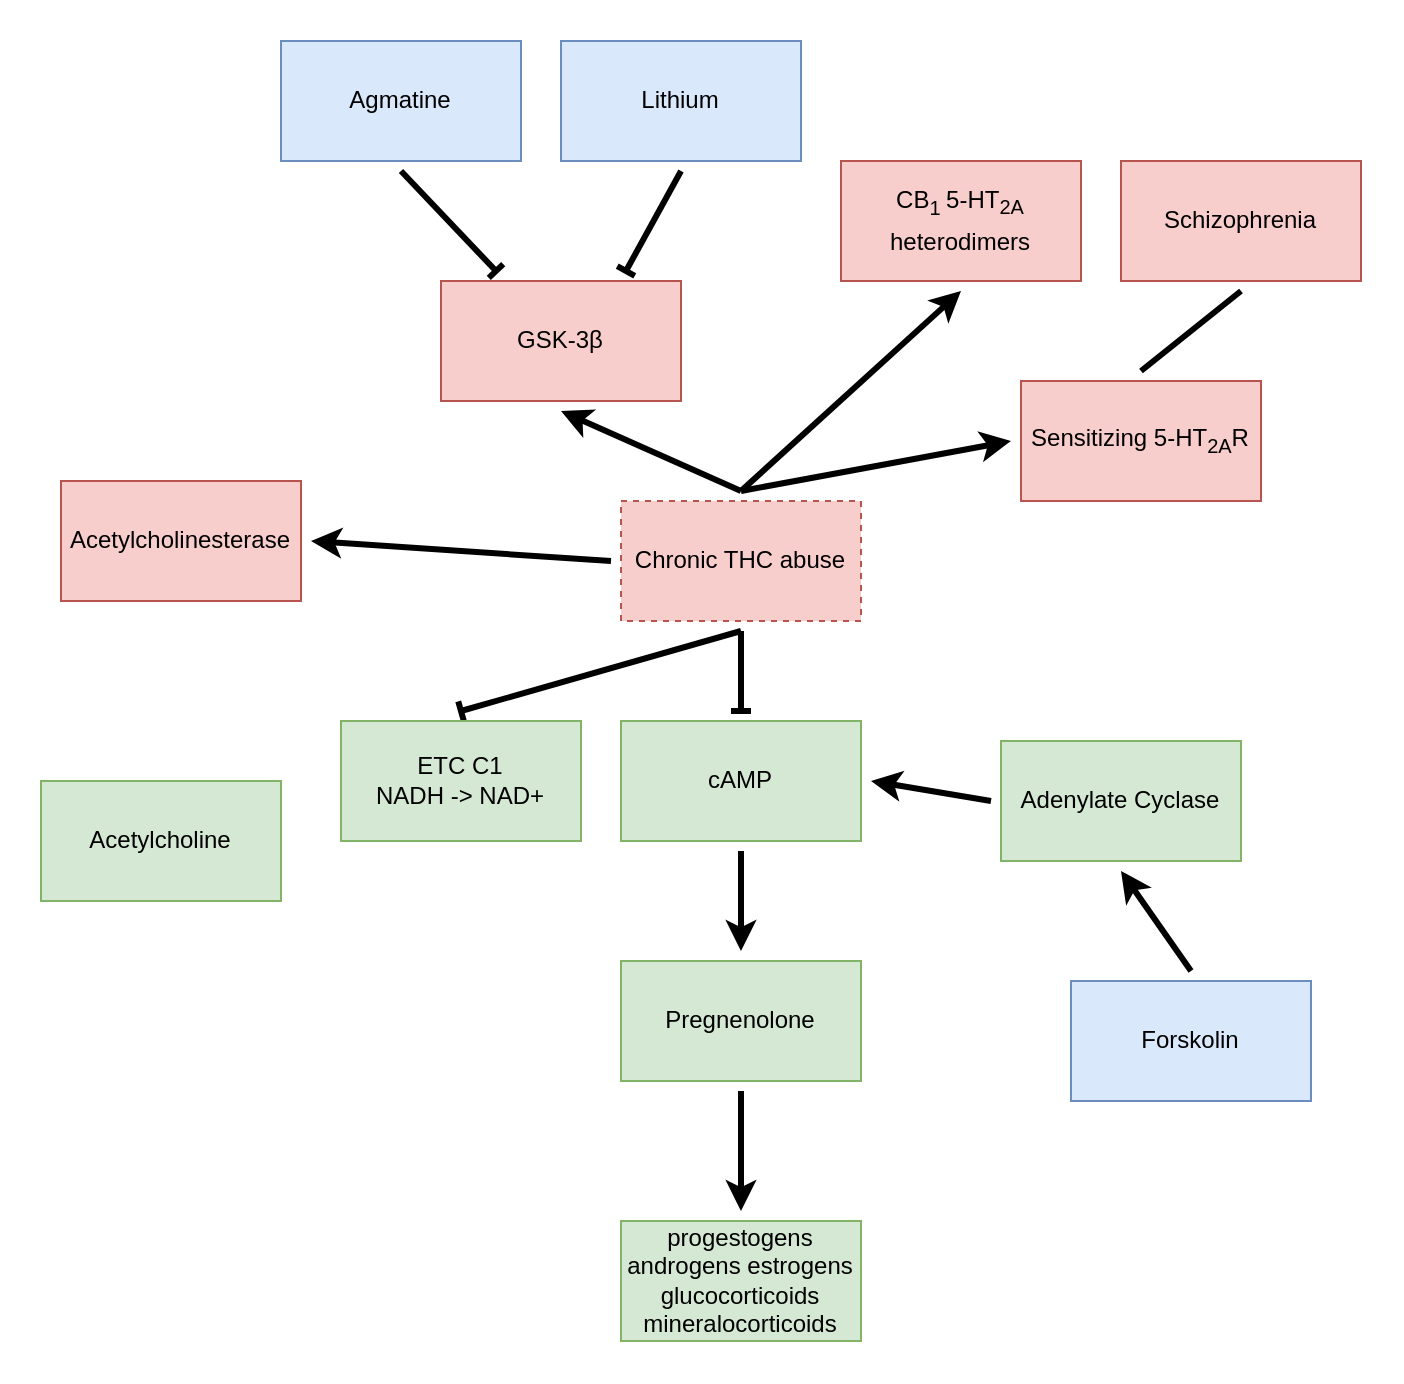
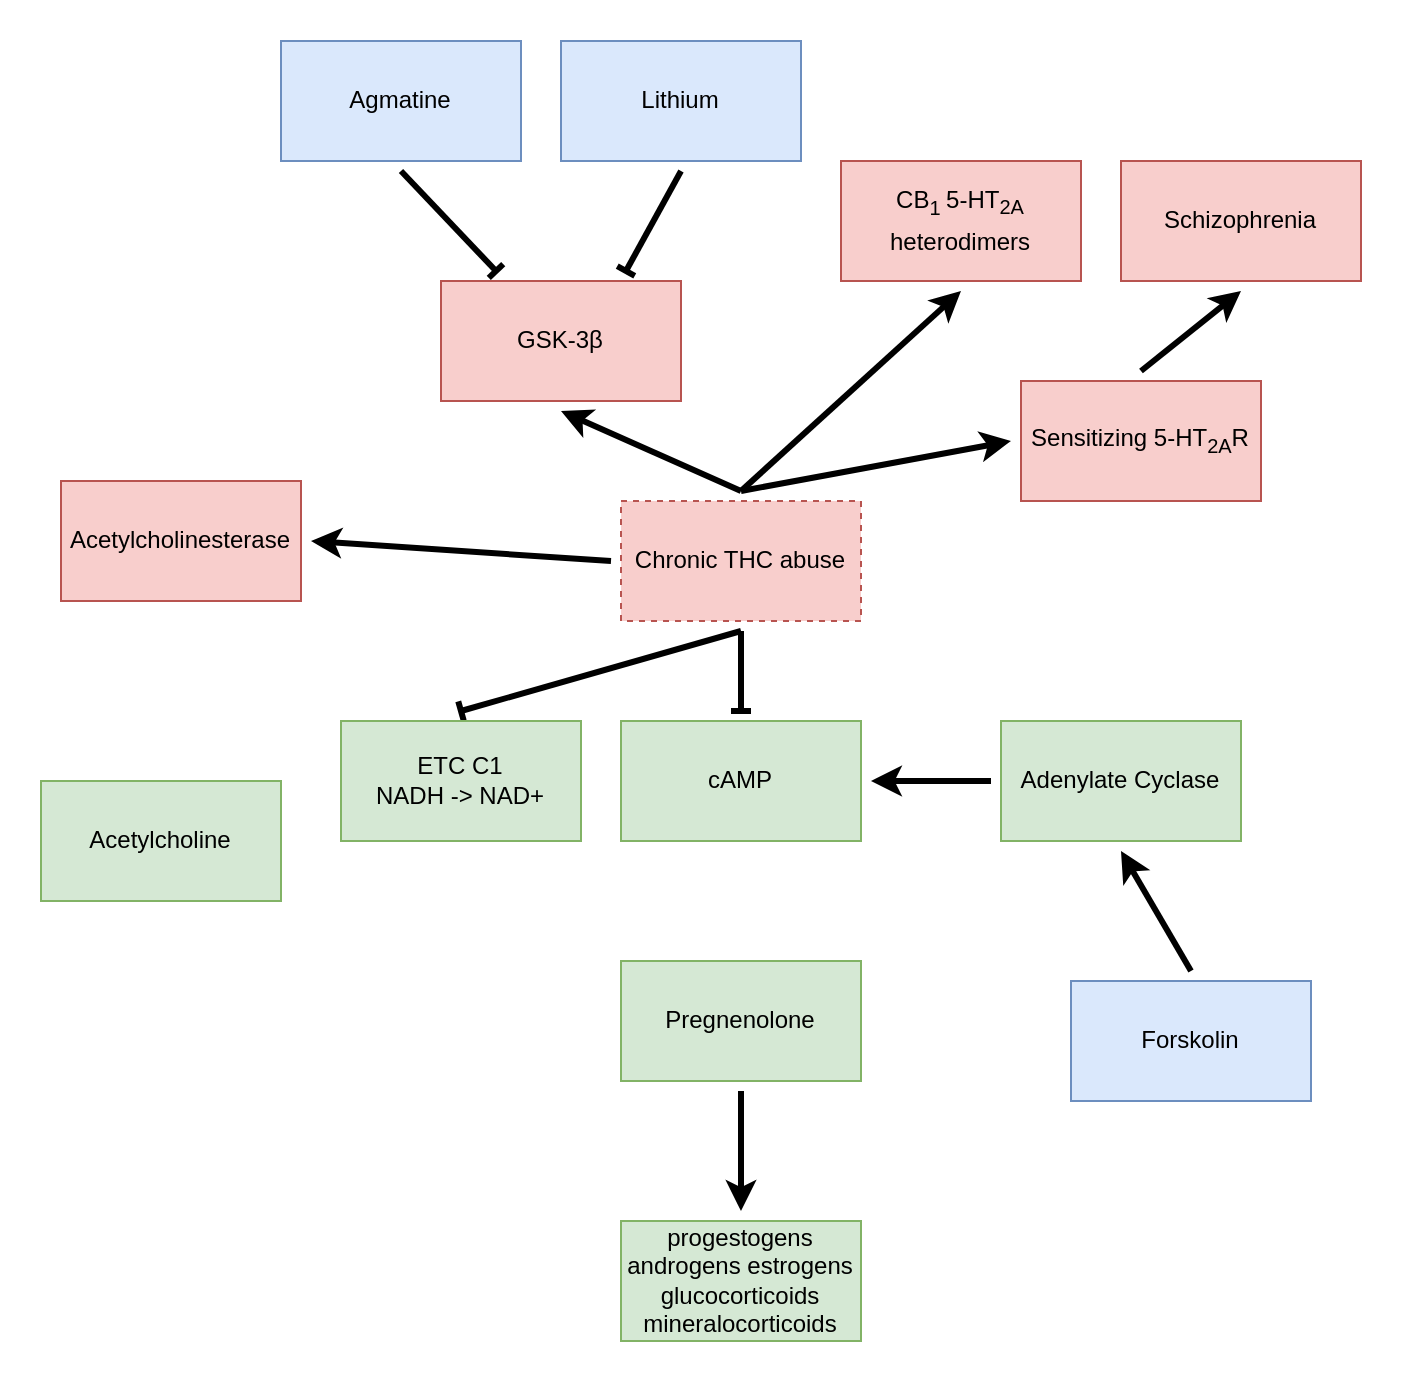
(1231, 299) -> (1223, 306)
(1121, 801) -> (1121, 781)
(741, 890) -> none
